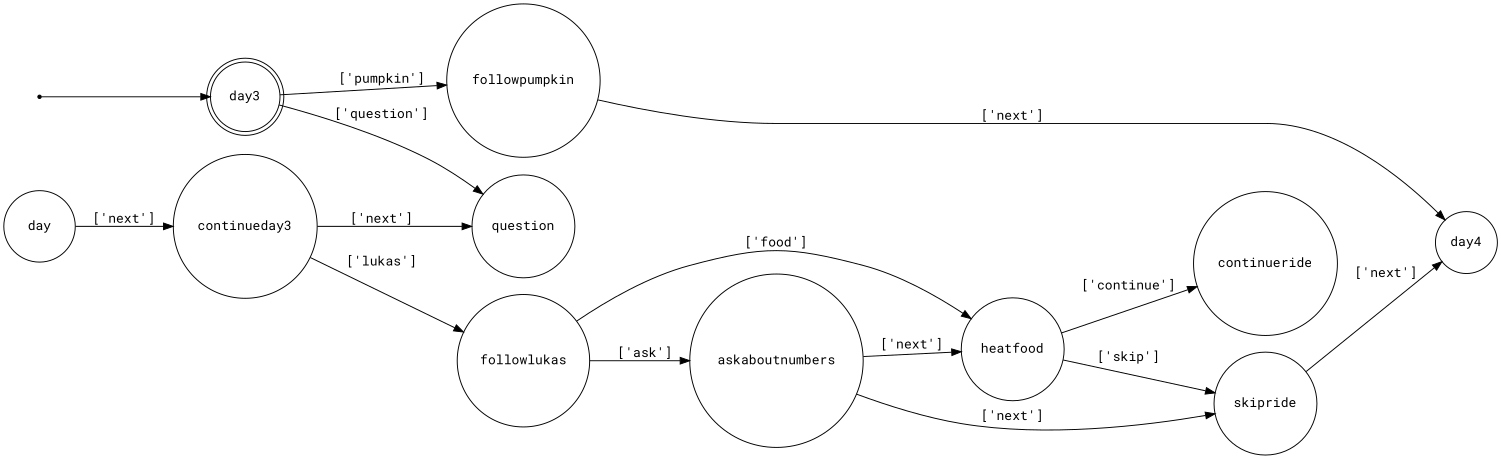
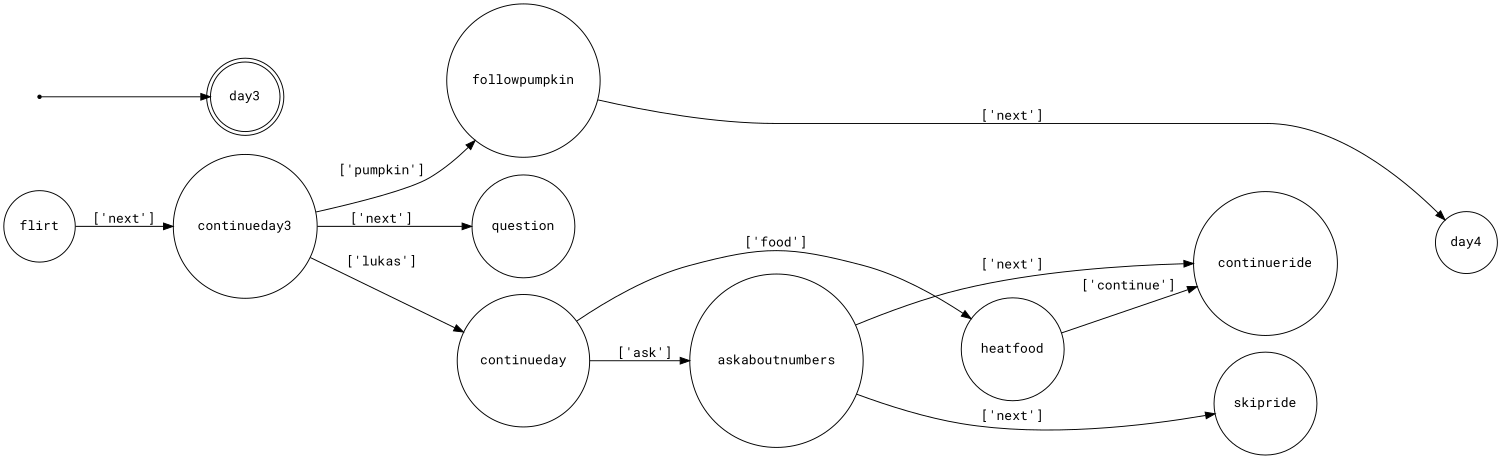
(358, 90) -> (397, 191)
(381, 138) -> none
(40, 226) -> (40, 226)
(1370, 320) -> none
(908, 354) -> (1017, 278)
(523, 361) -> (523, 361)
(1134, 375) -> none
